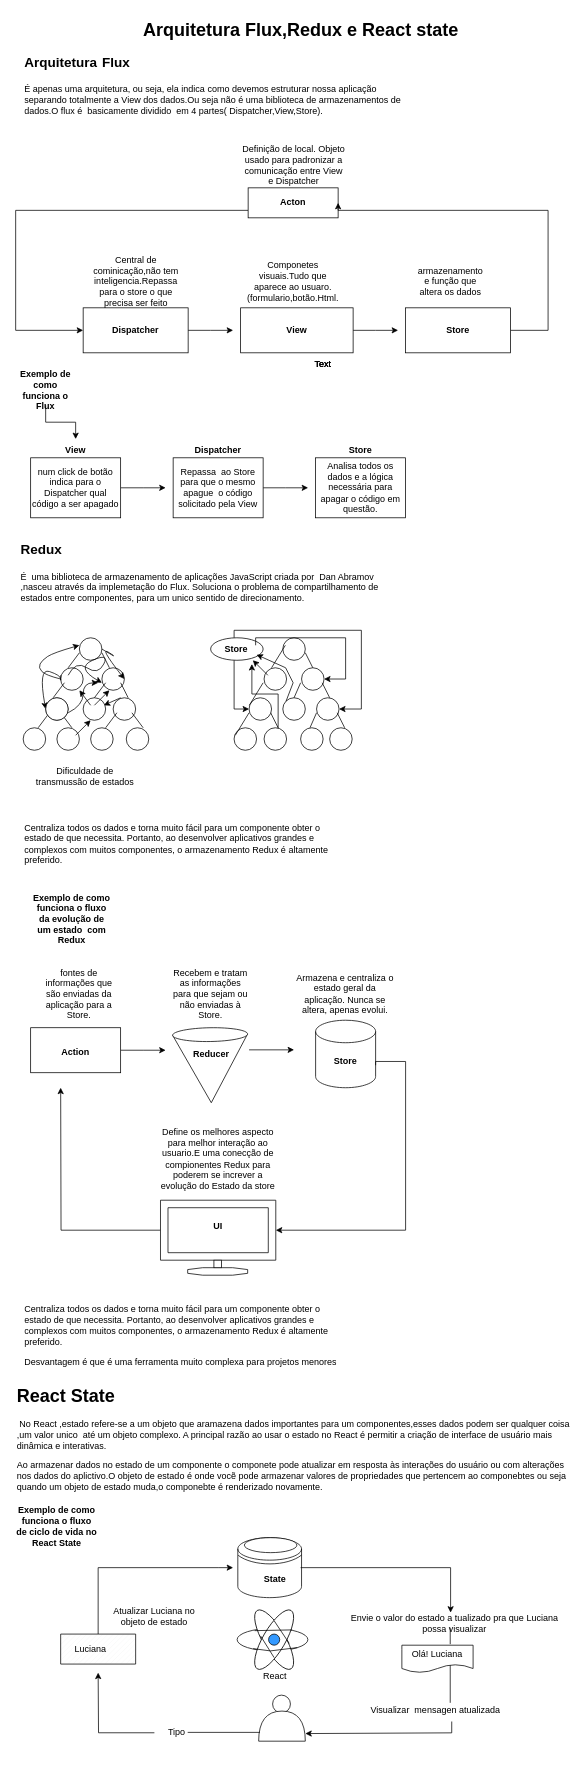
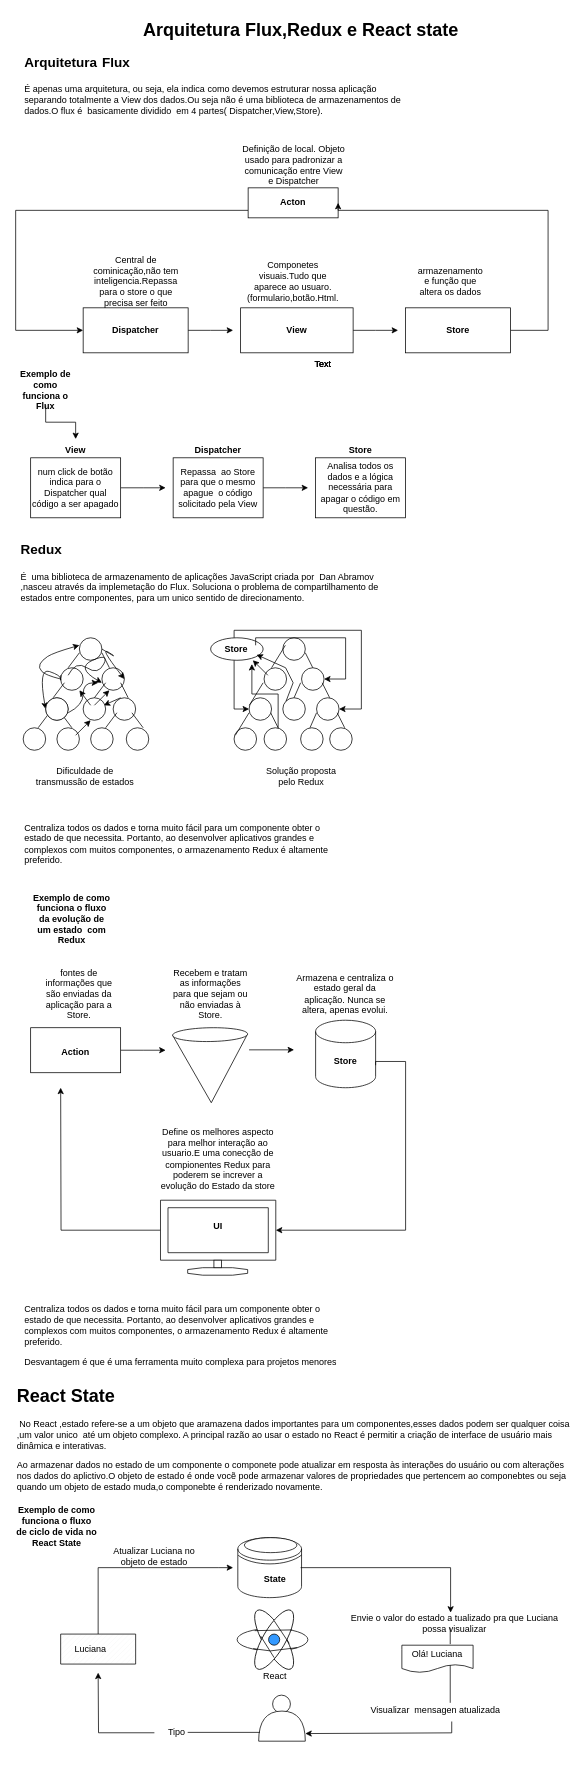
none -> (301, 777)
(211, 1054) -> none
(154, 1617) -> (154, 1557)
